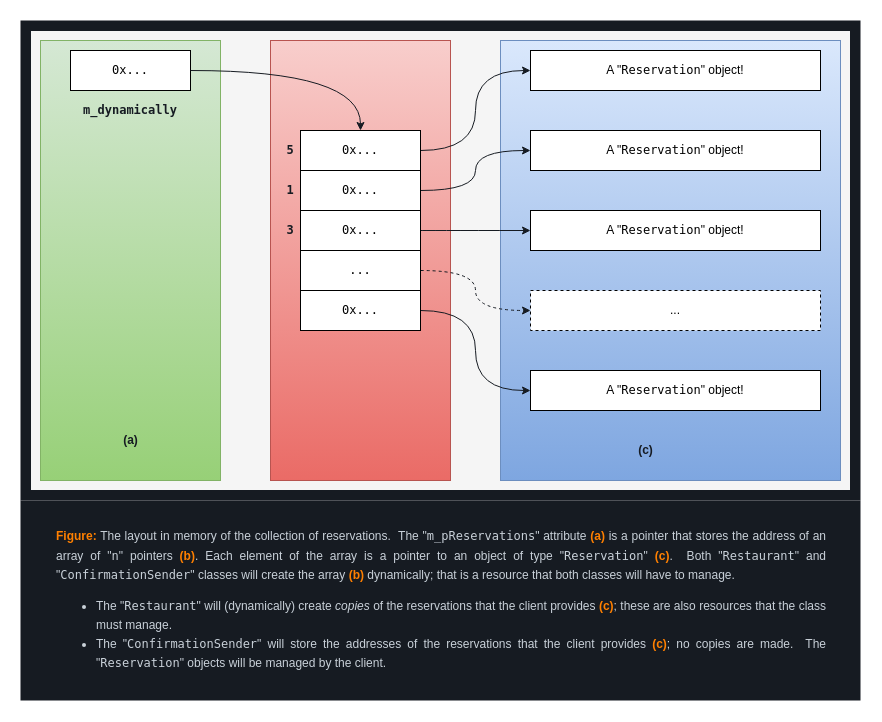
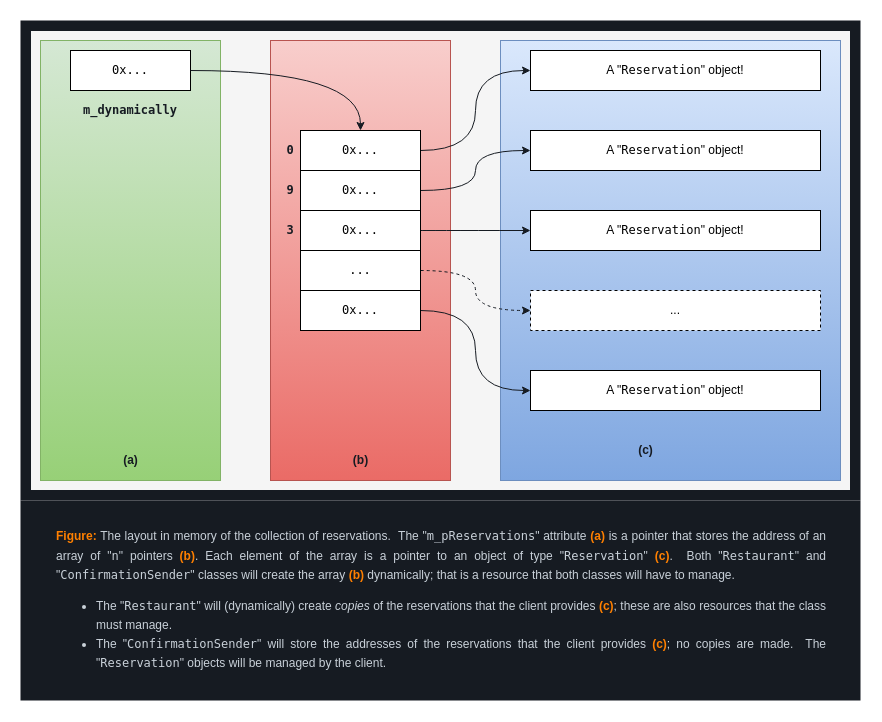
(291, 151) -> (291, 151)
(291, 191) -> (291, 191)
(131, 441) -> (131, 461)
none -> (361, 461)
